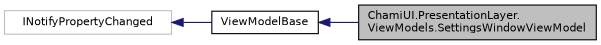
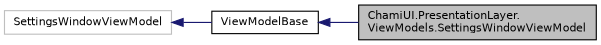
(88, 22) -> (88, 22)
